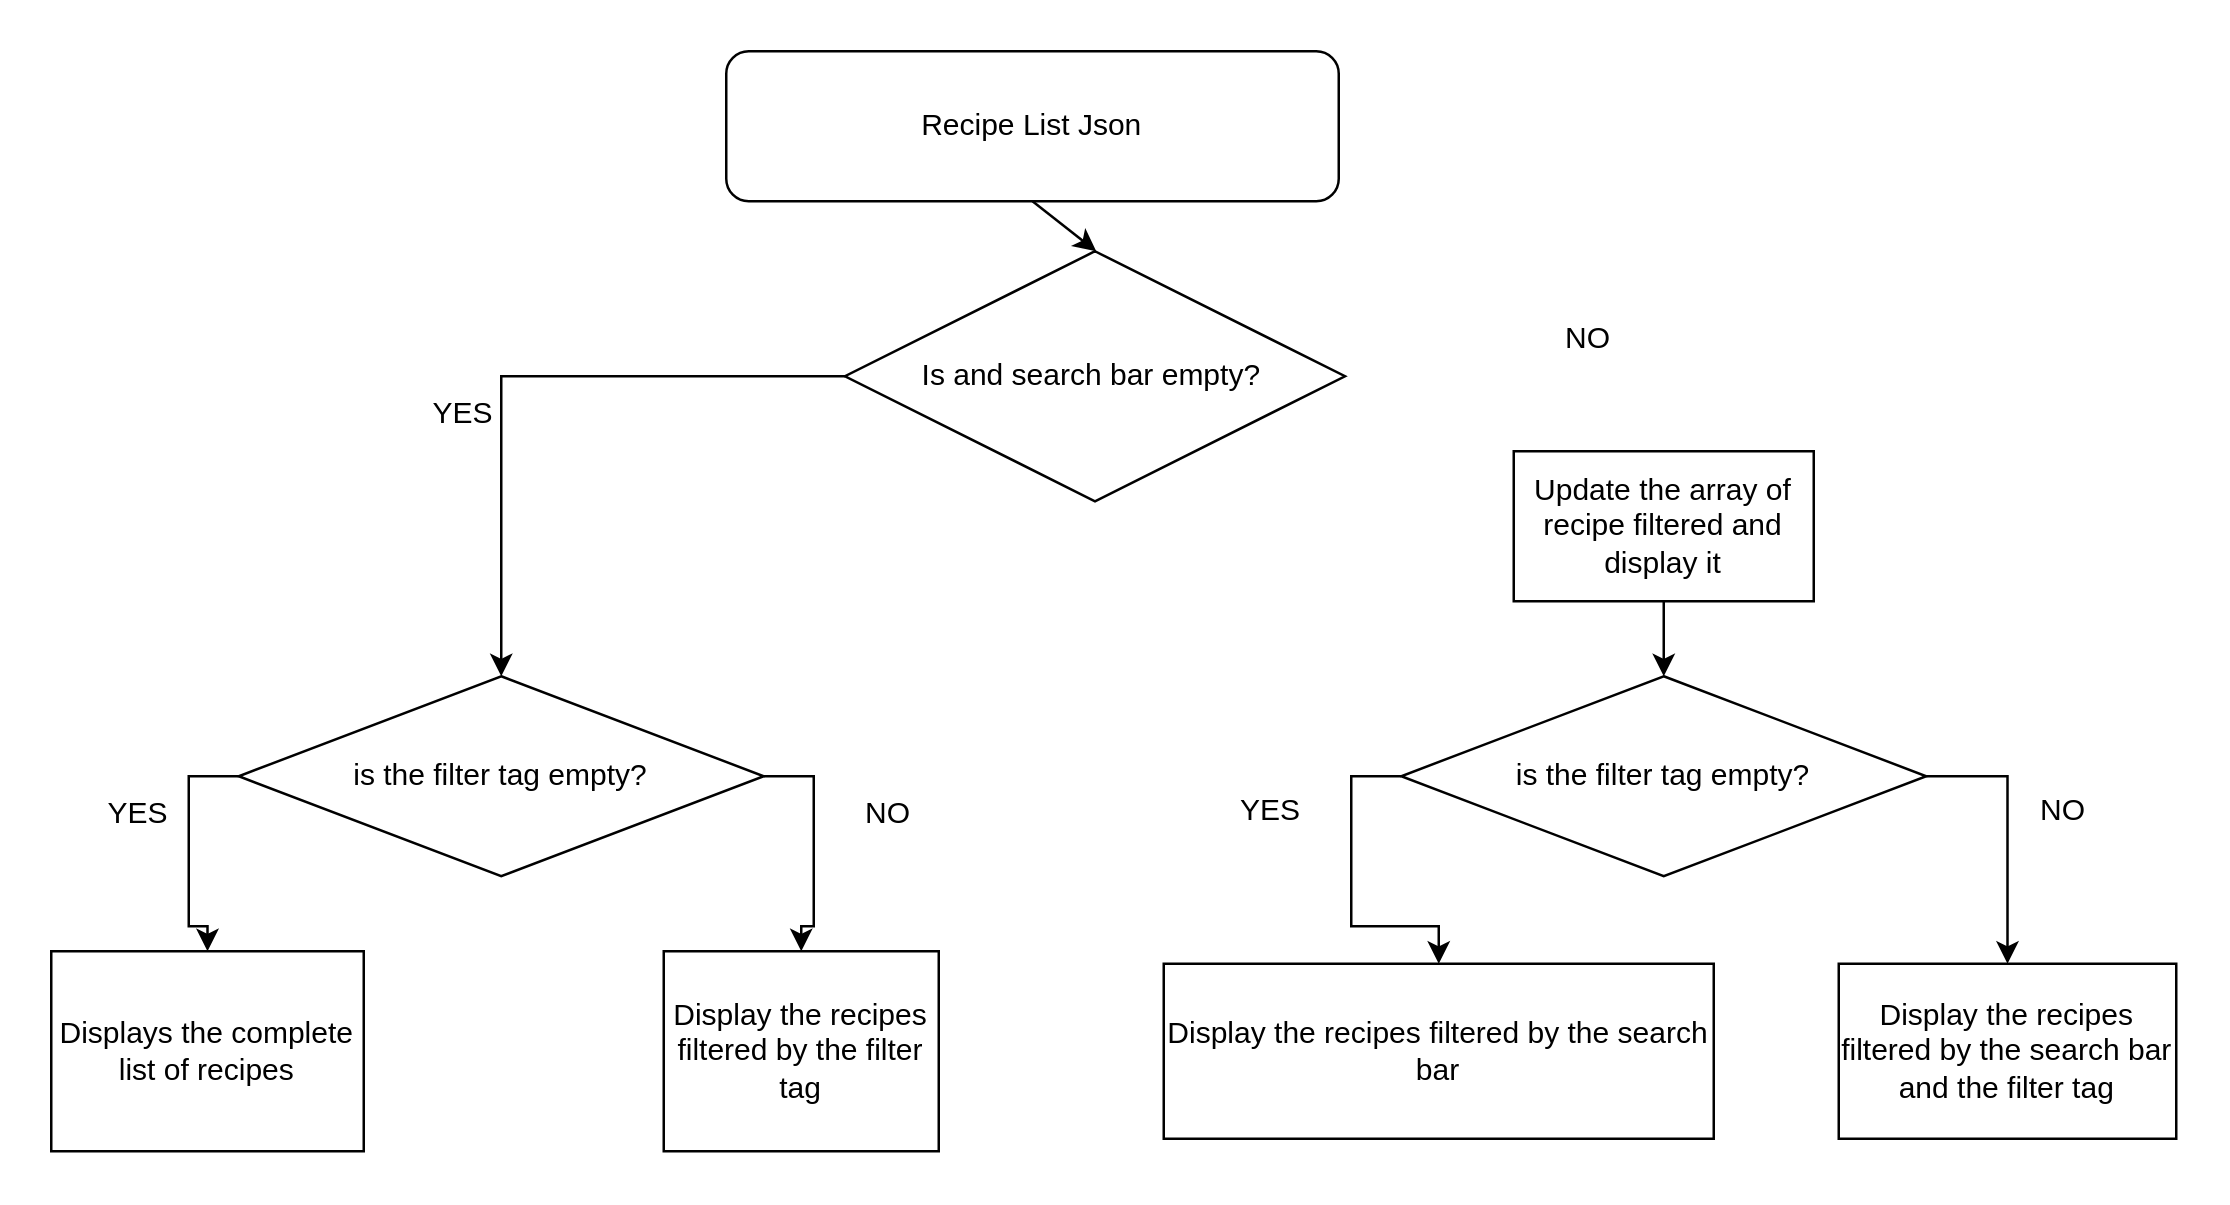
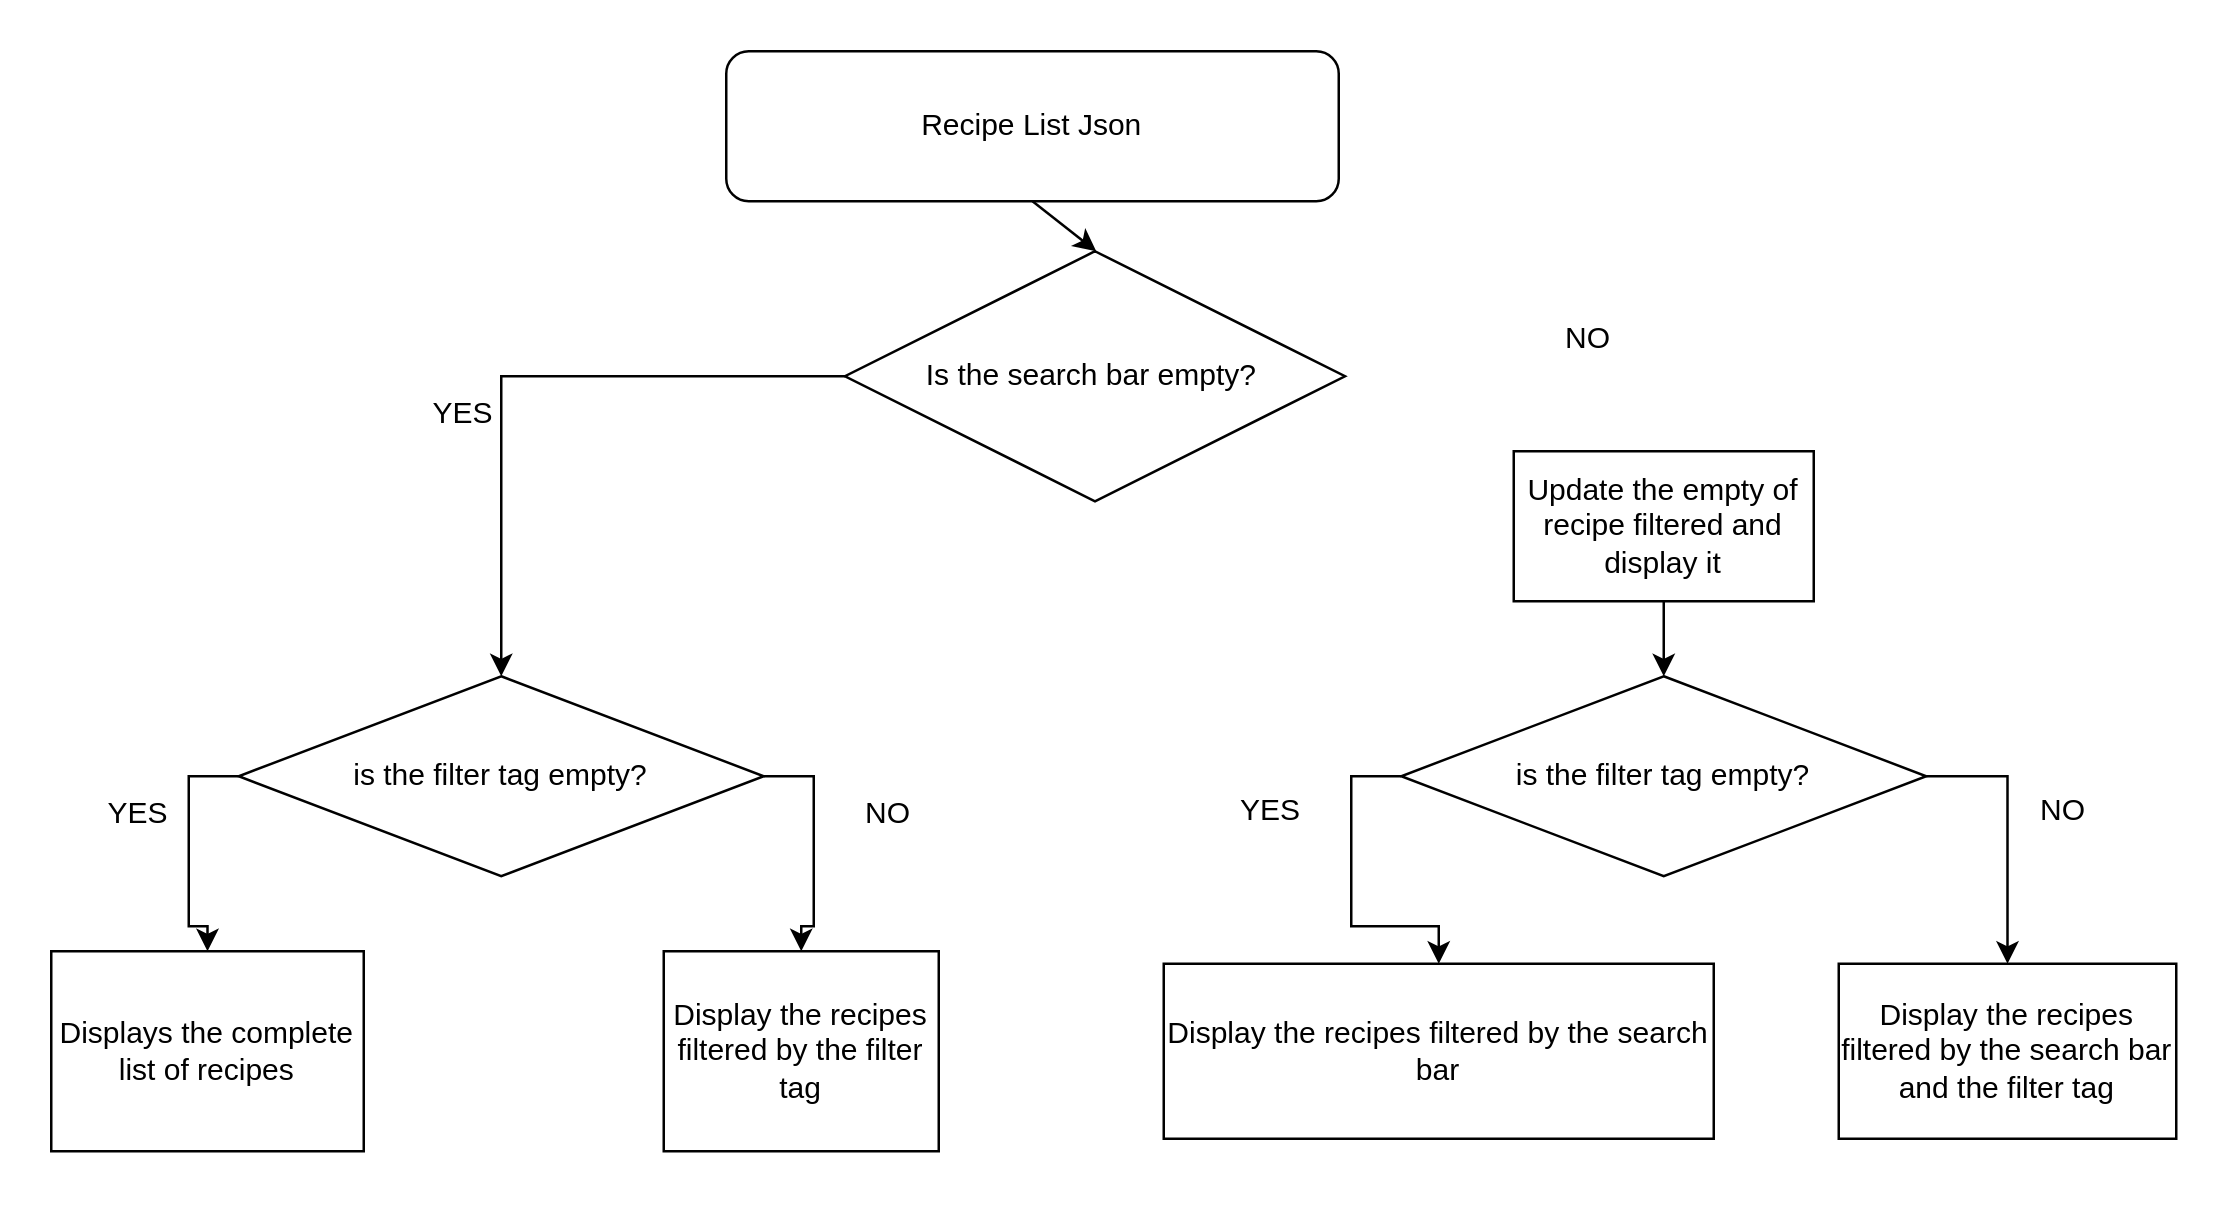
(1096, 376) -> (1096, 376)
(1664, 526) -> (1664, 526)
